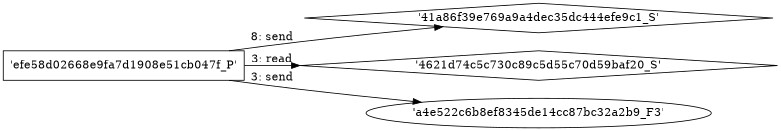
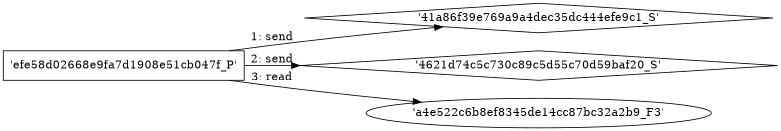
(272, 37) -> (272, 37)
(272, 59) -> (272, 59)
(272, 77) -> (272, 77)
